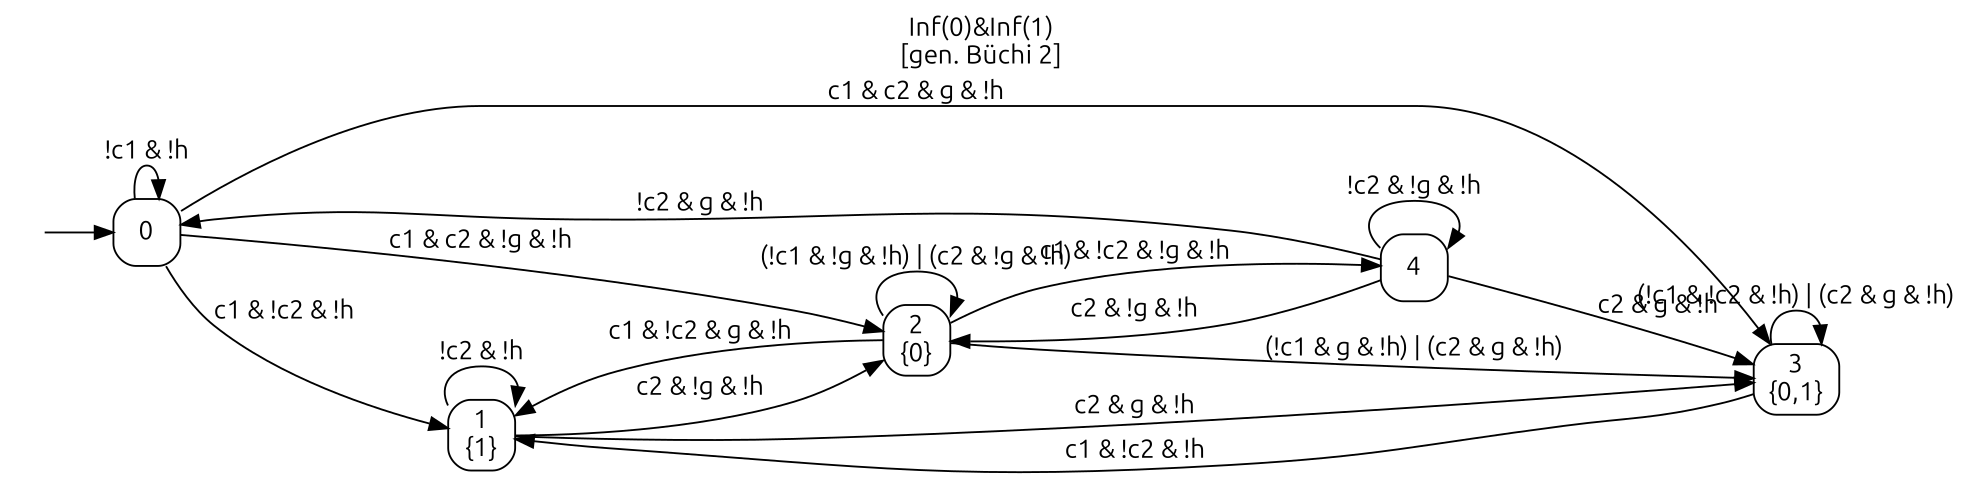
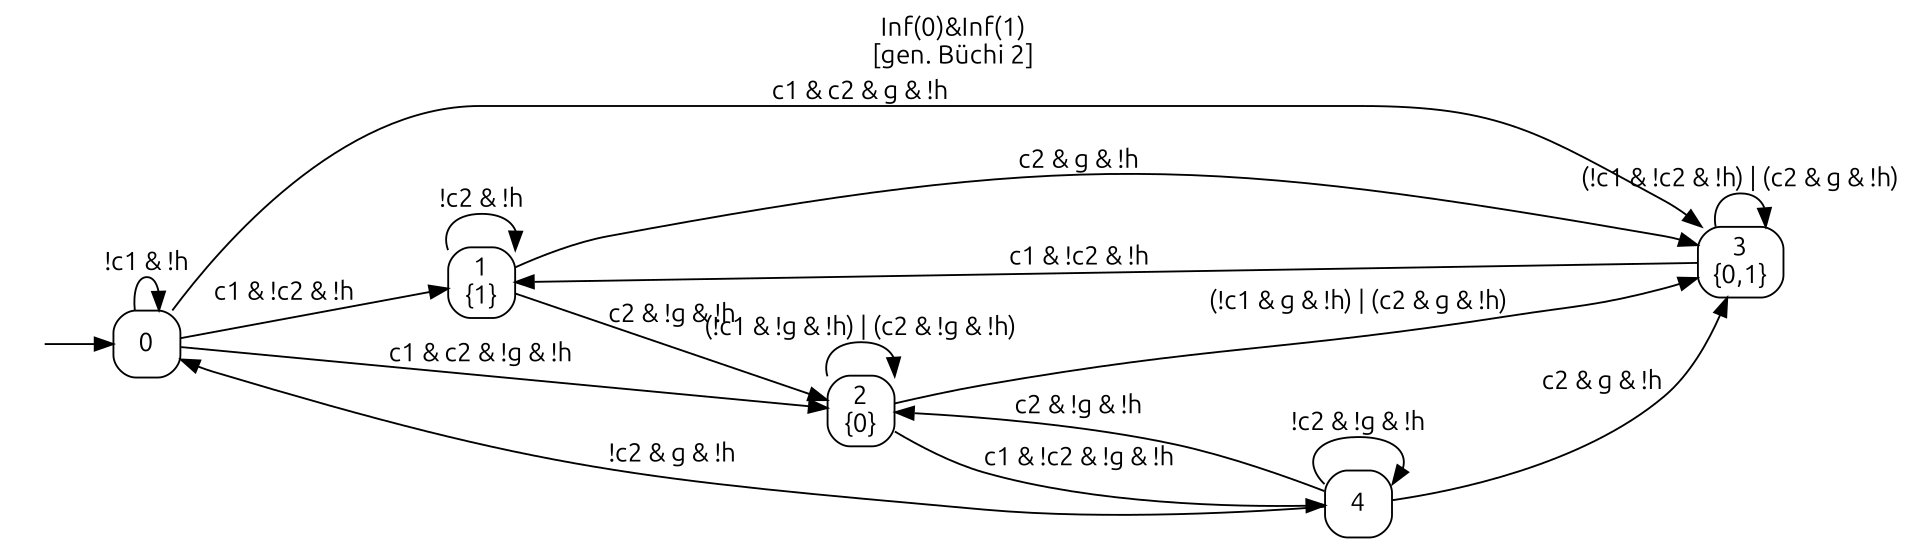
(703, 354) -> none
